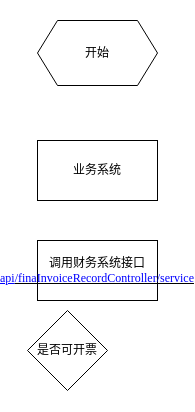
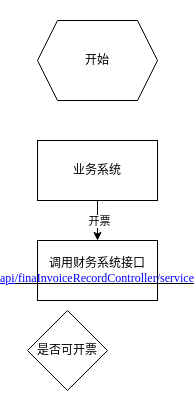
(98, 53) -> (98, 61)
none -> (98, 217)
